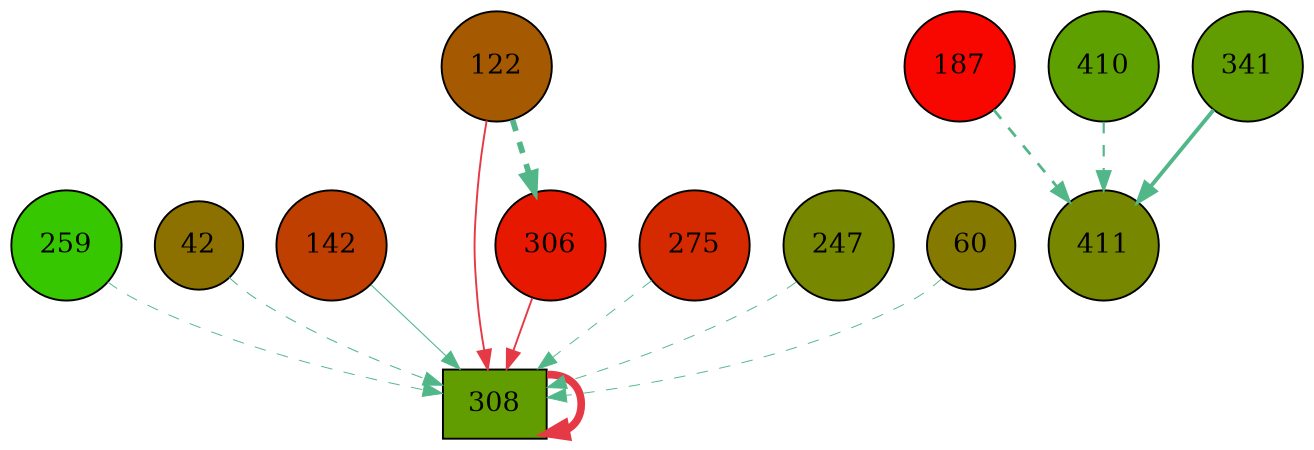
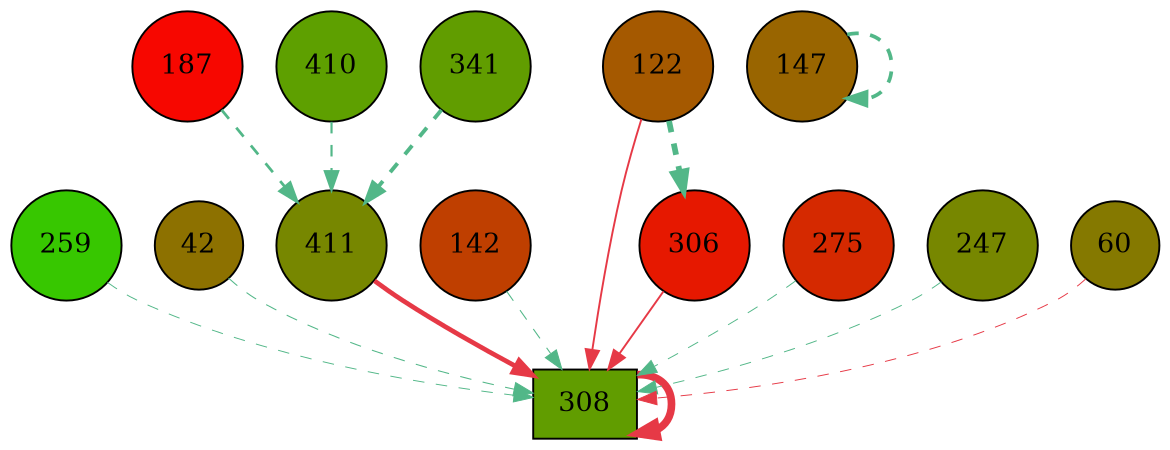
none -> (802, 66)
(1182, 148) -> (410, 148)
(408, 320) -> (529, 322)
none -> (444, 326)
(761, 357) -> (879, 363)
